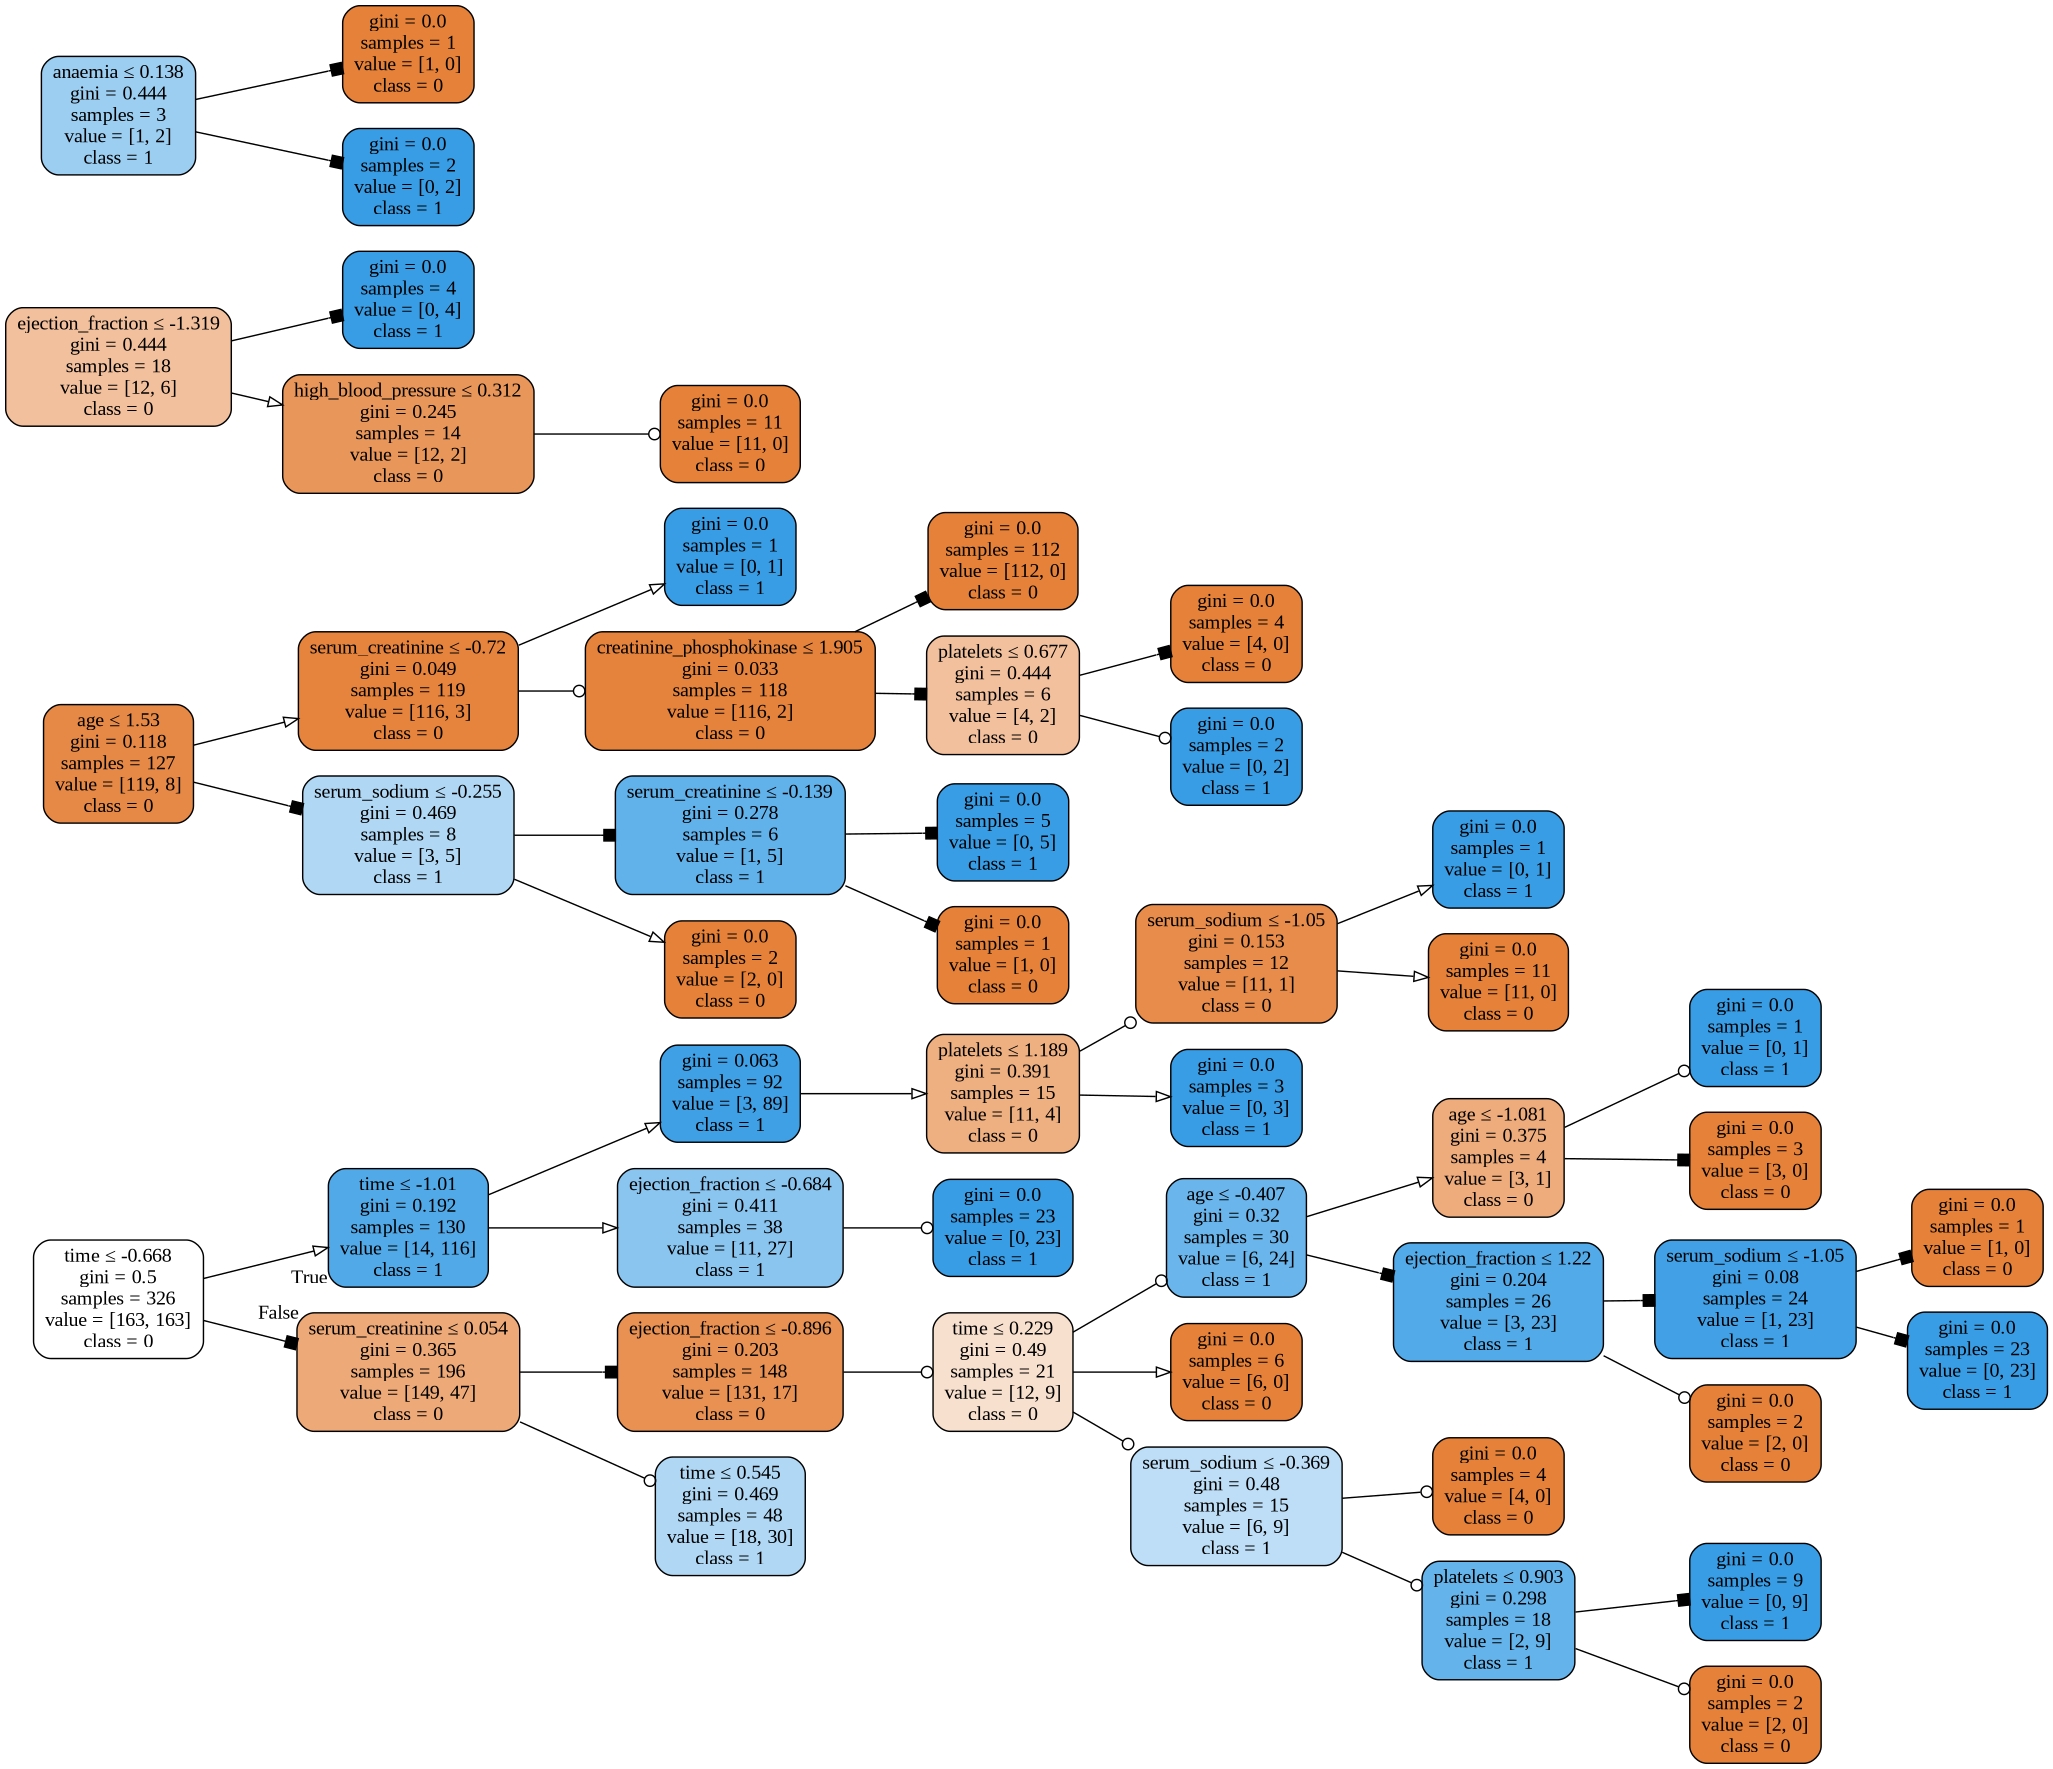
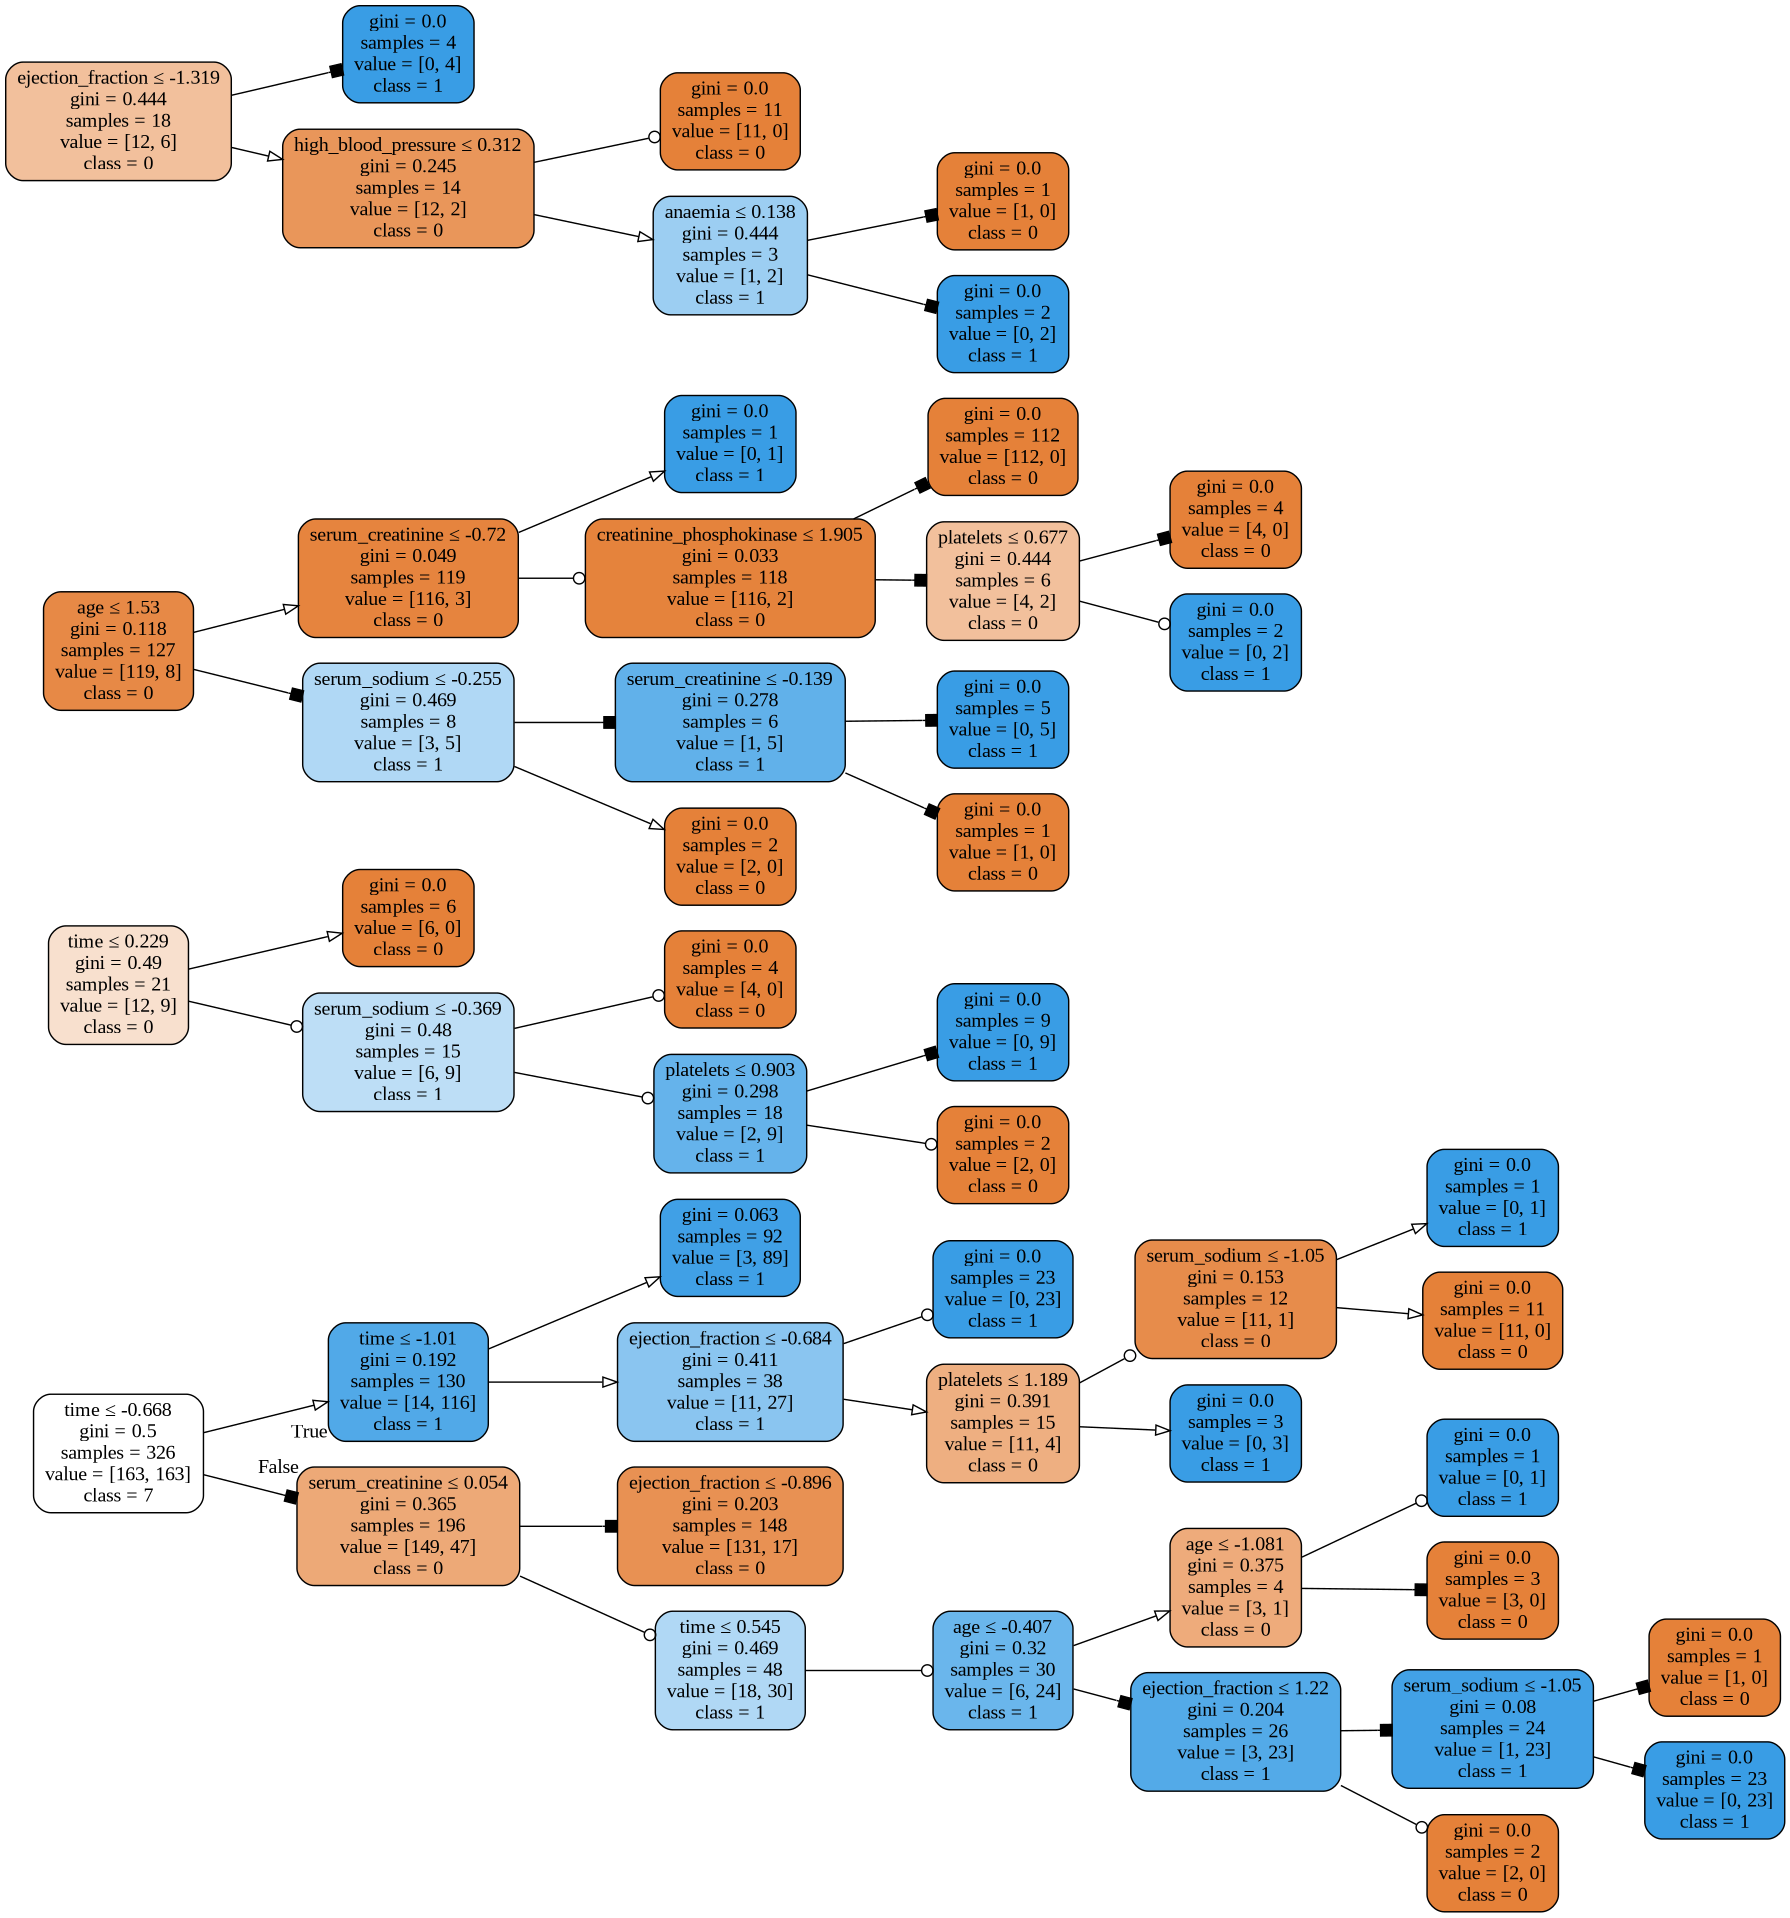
none -> (586, 226)
(856, 1094) -> (878, 1405)
(1115, 1308) -> (863, 1670)
(119, 1341) -> (119, 1496)
(882, 1372) -> none
